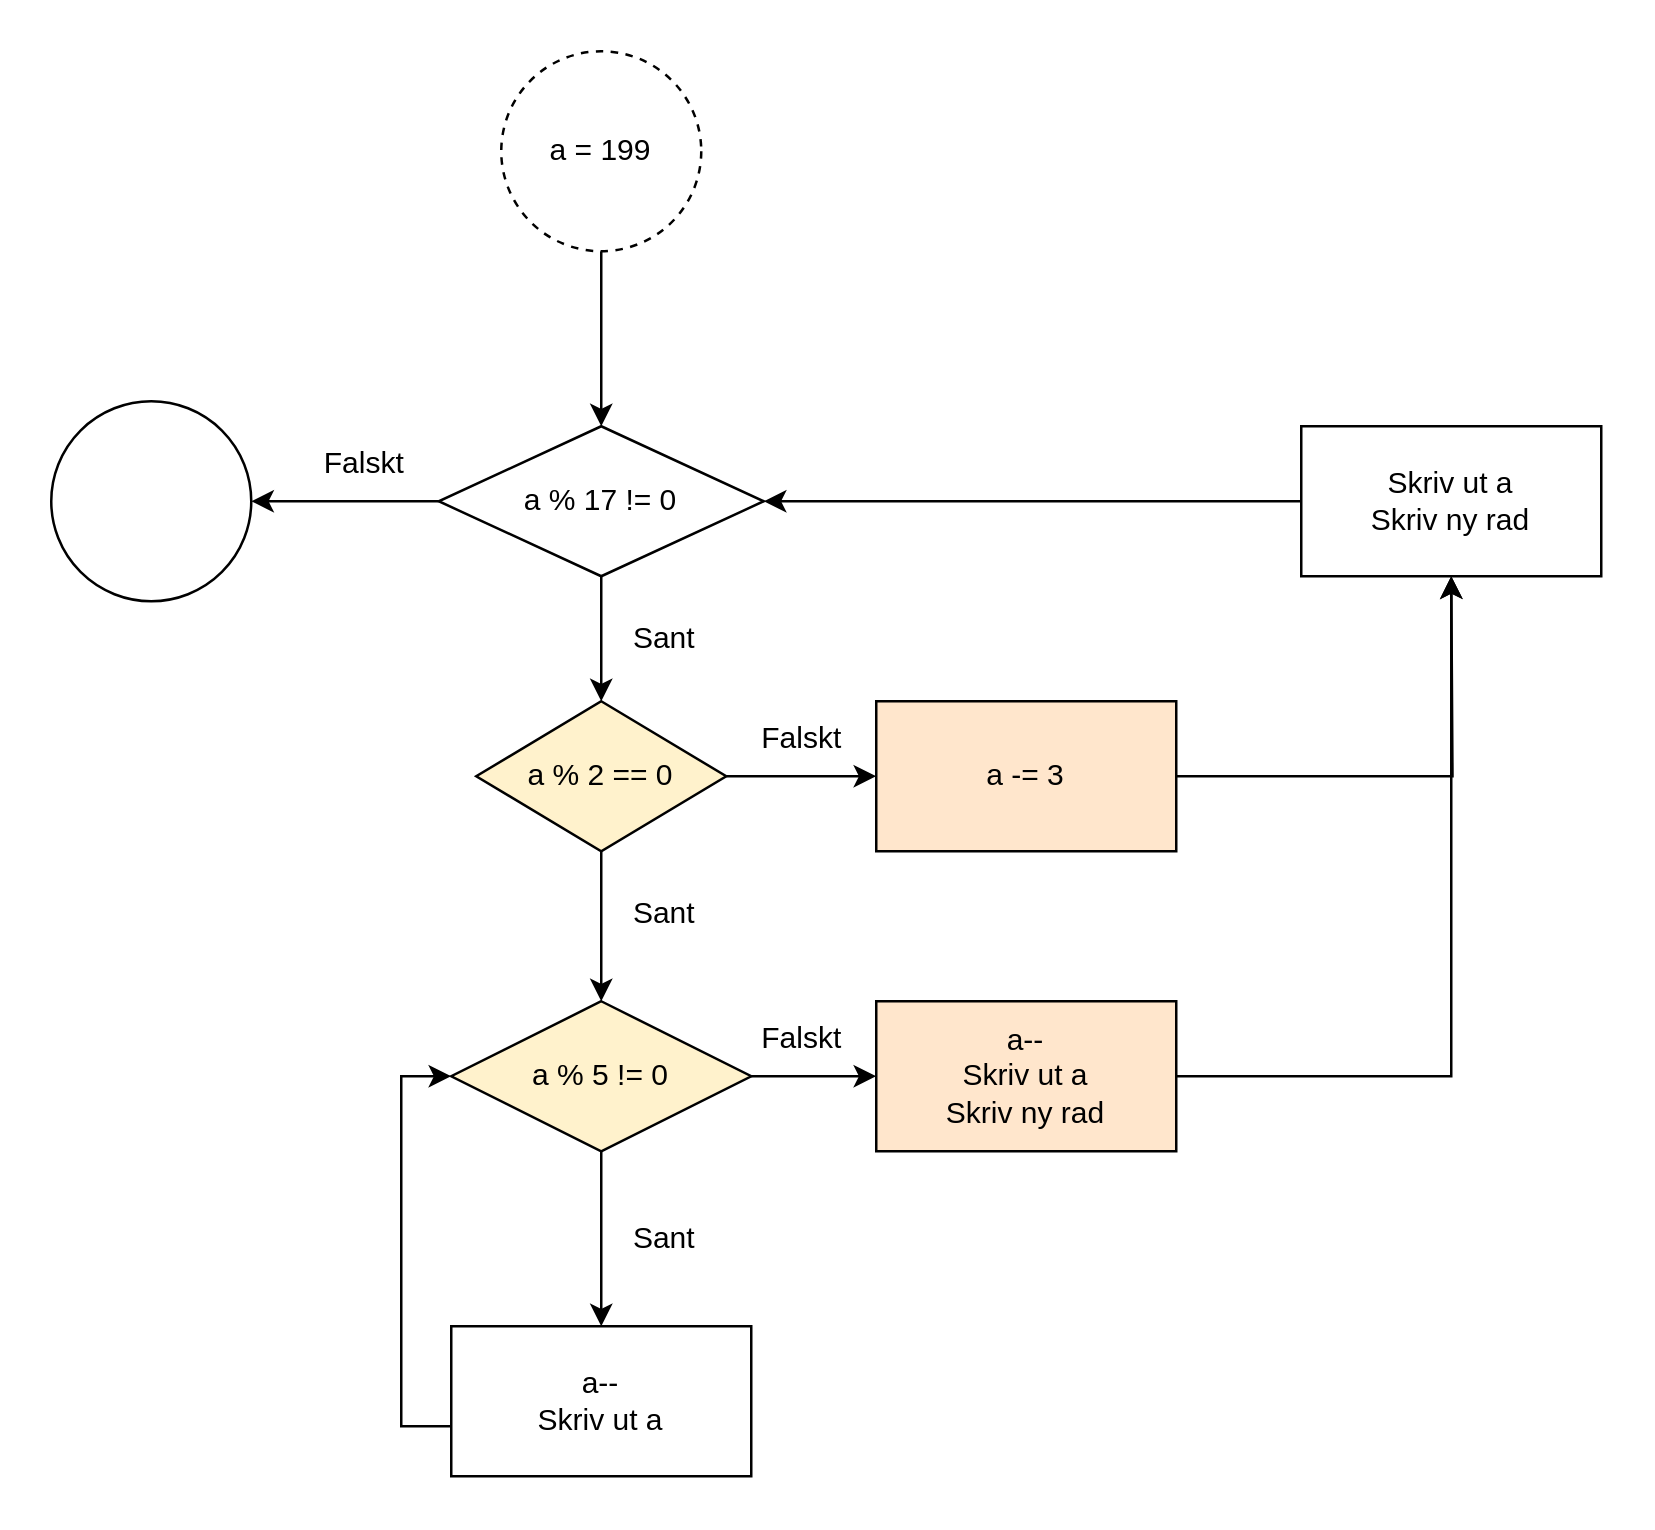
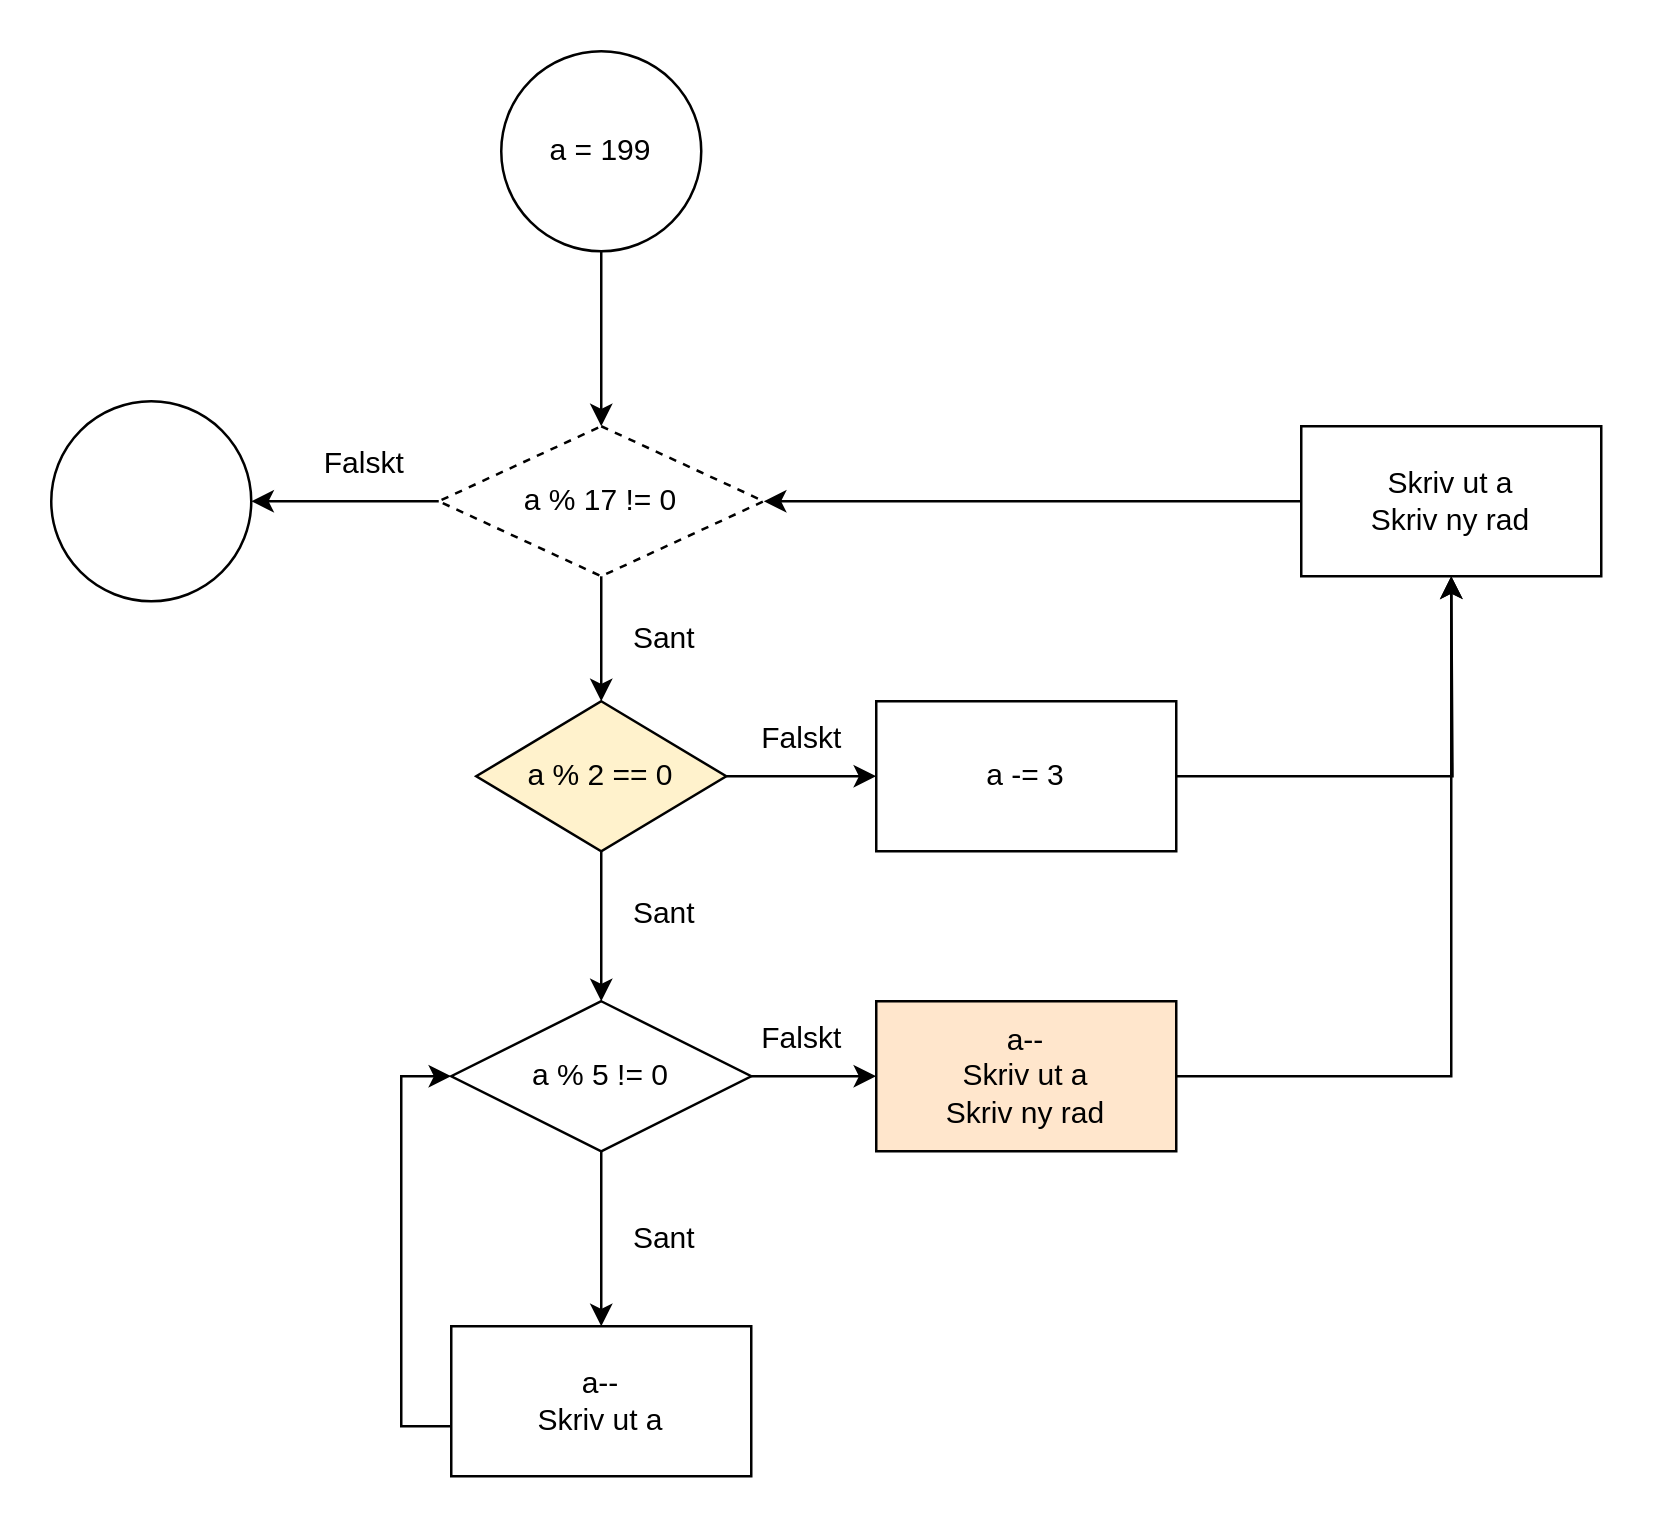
(601, 151) -> (601, 151)
(601, 501) -> (601, 501)
(1026, 776) -> (1026, 776)
(601, 1076) -> (601, 1076)
